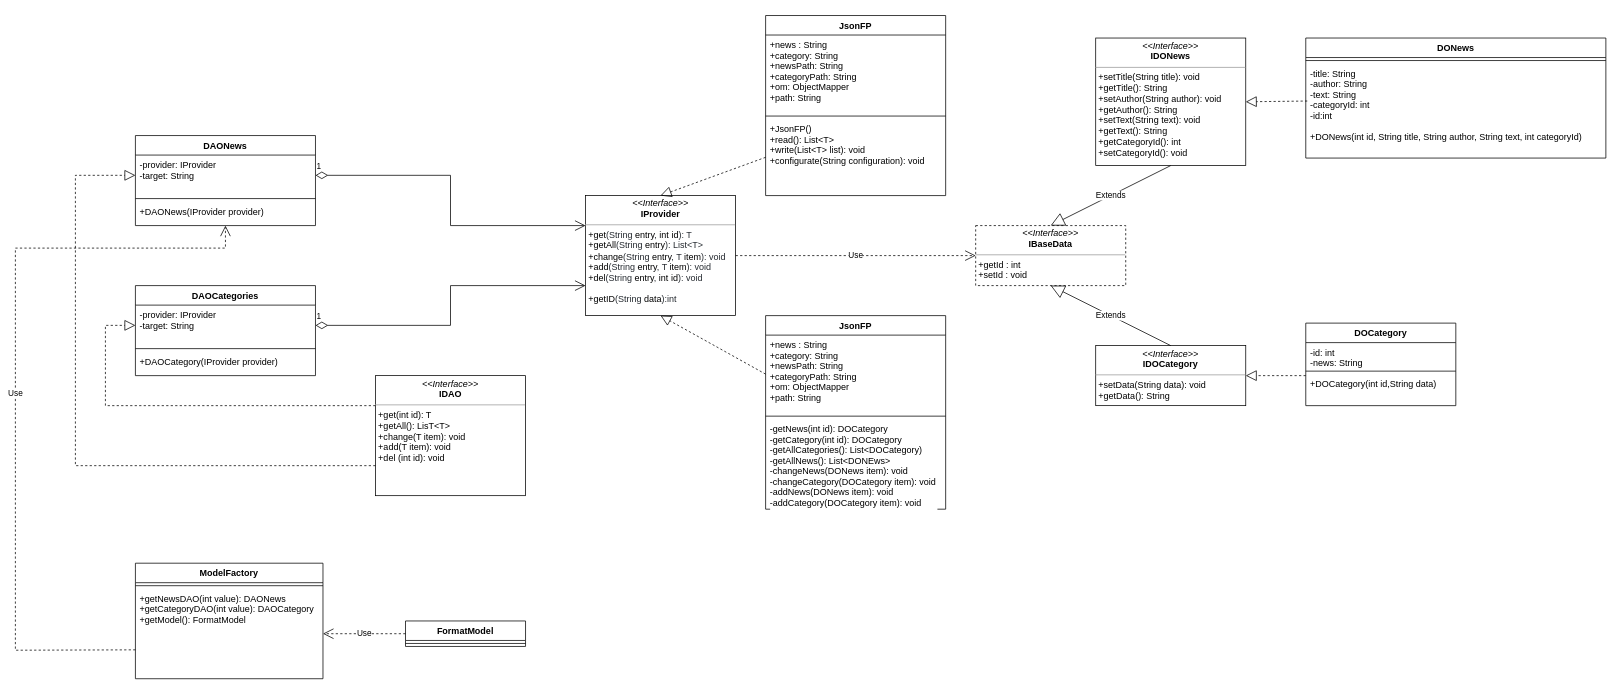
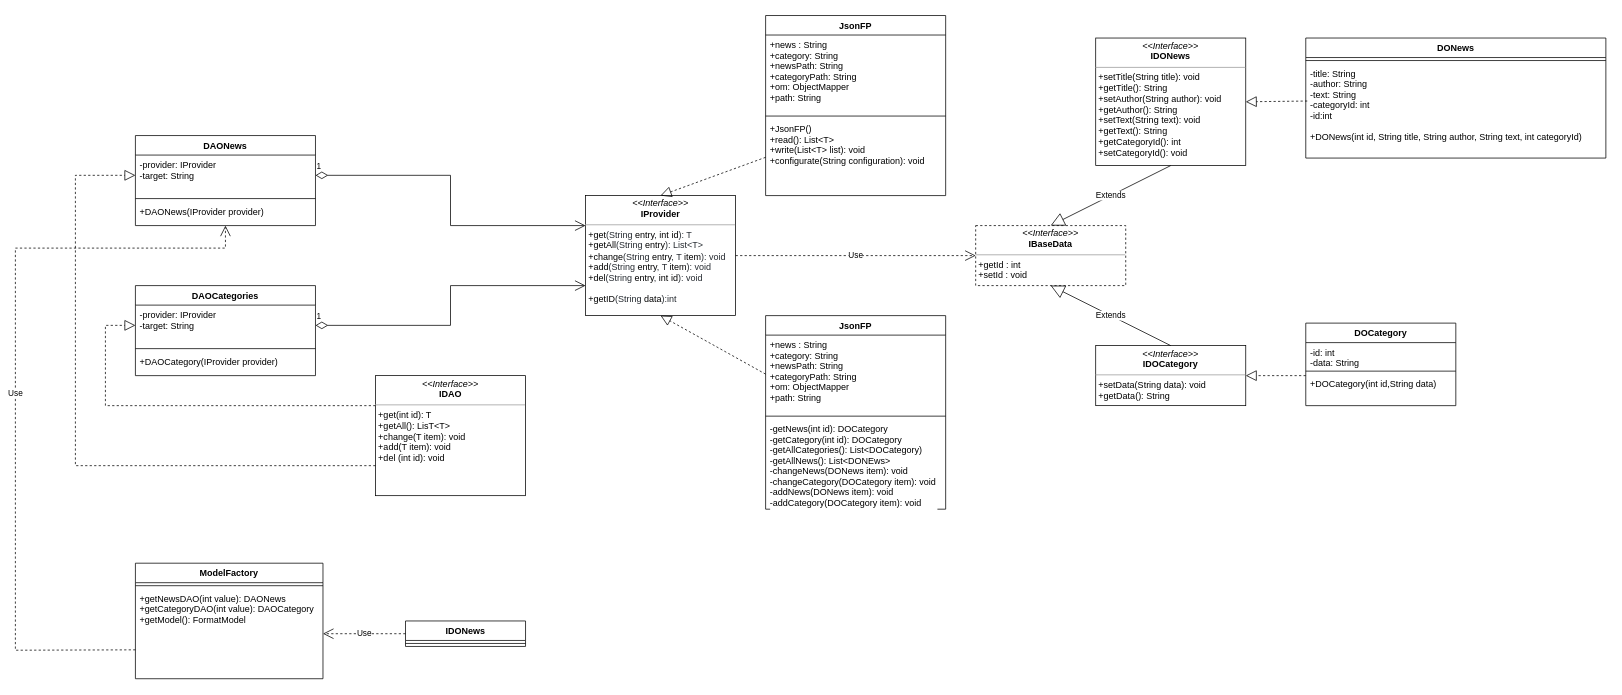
(1325, 353) -> (1325, 353)
(465, 631) -> (465, 631)
